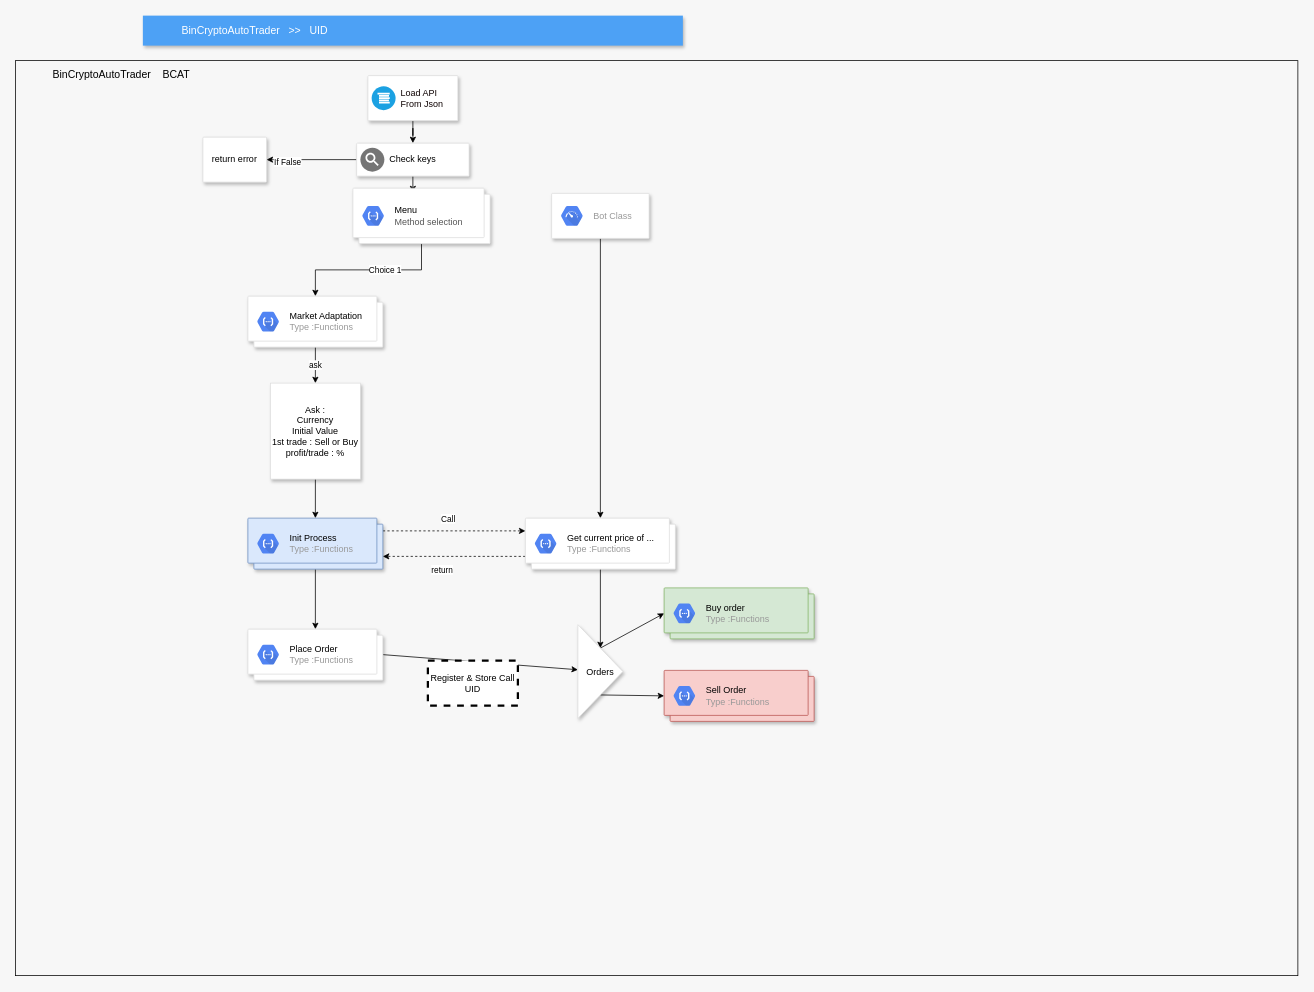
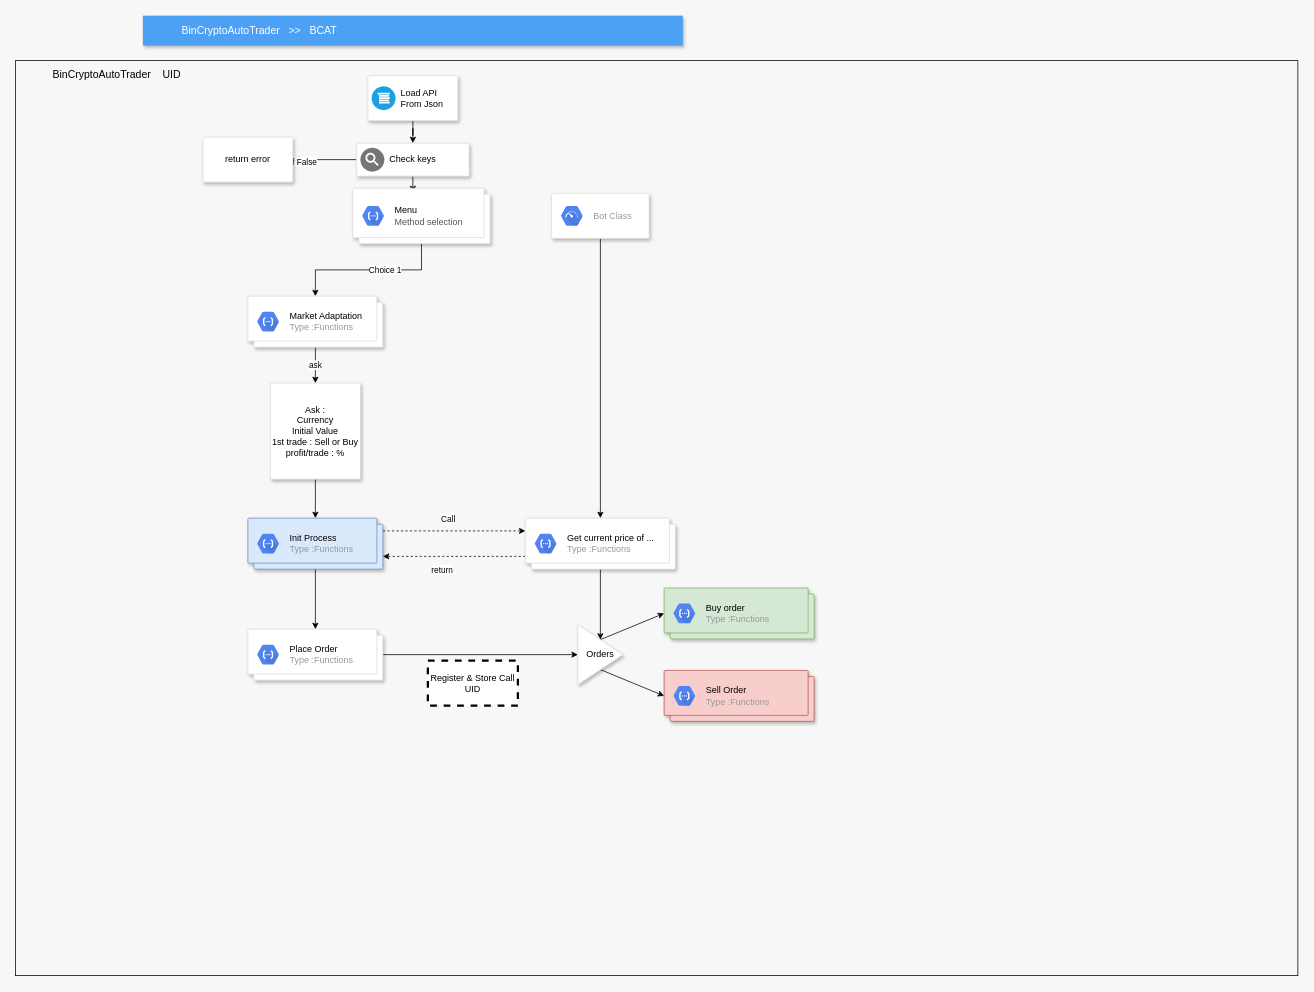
(266, 30) -> (269, 30)
(128, 75) -> (125, 75)
(235, 159) -> (248, 159)
(600, 671) -> (600, 654)
